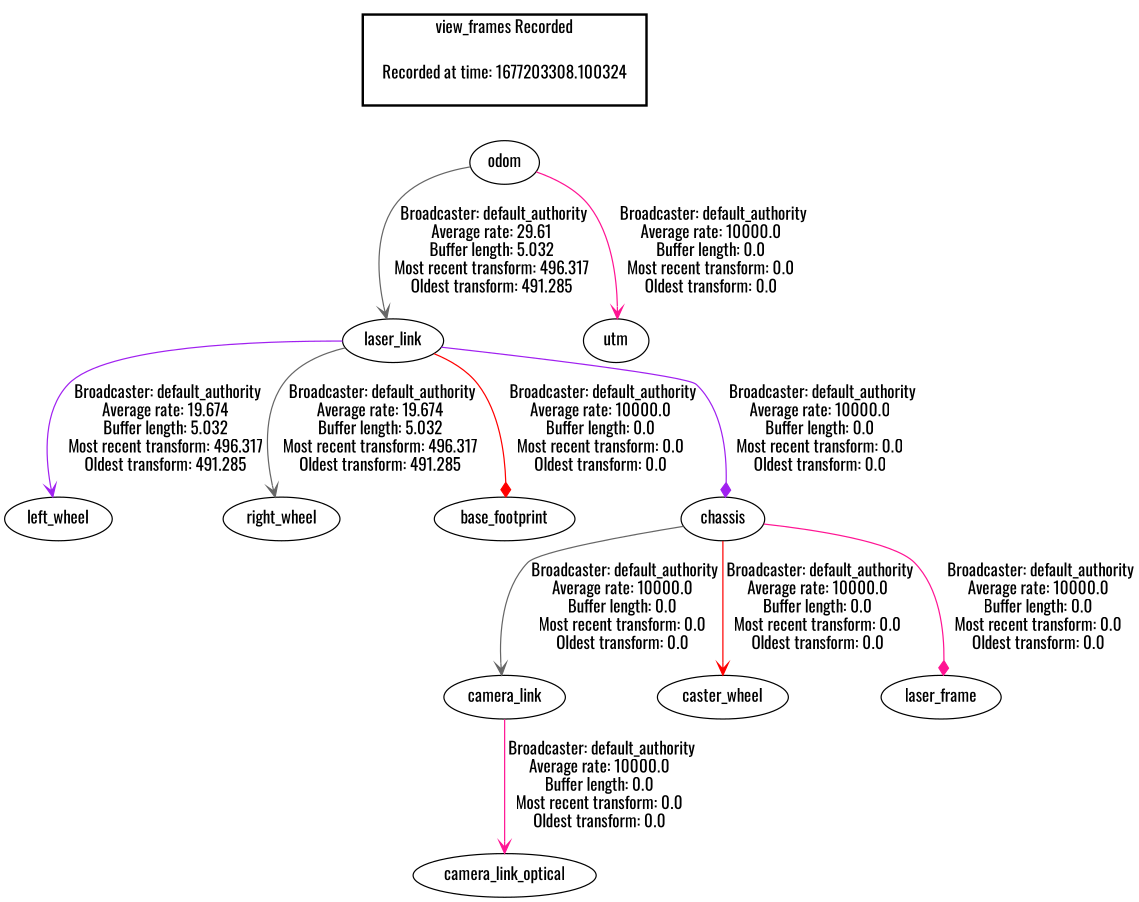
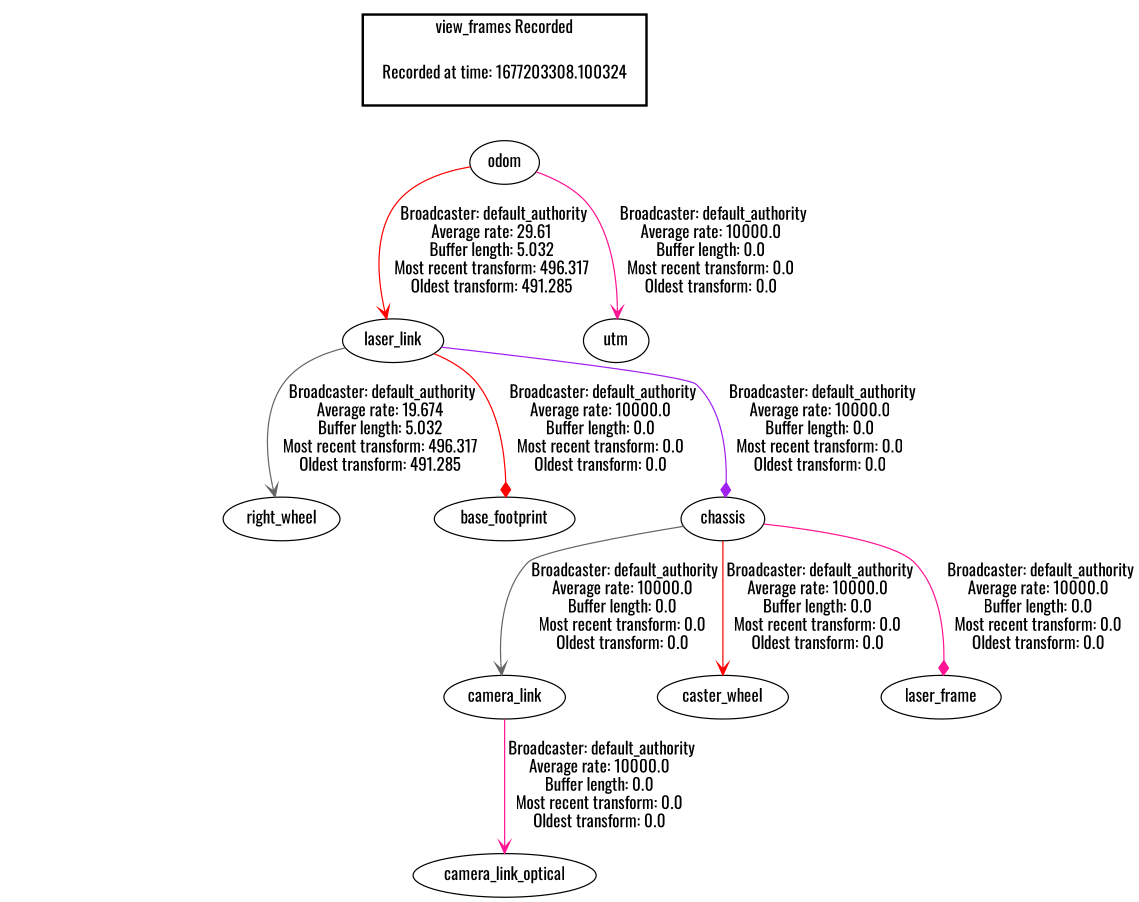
(390, 213) -> (390, 213)
(58, 519) -> none
